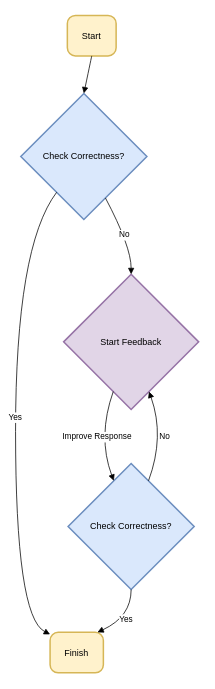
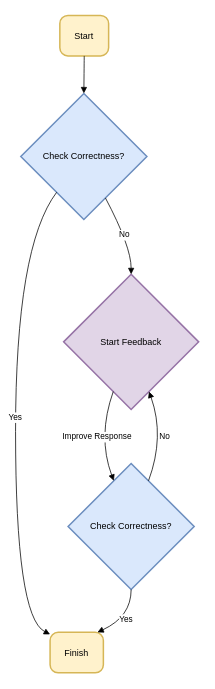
(92, 36) -> (84, 36)
